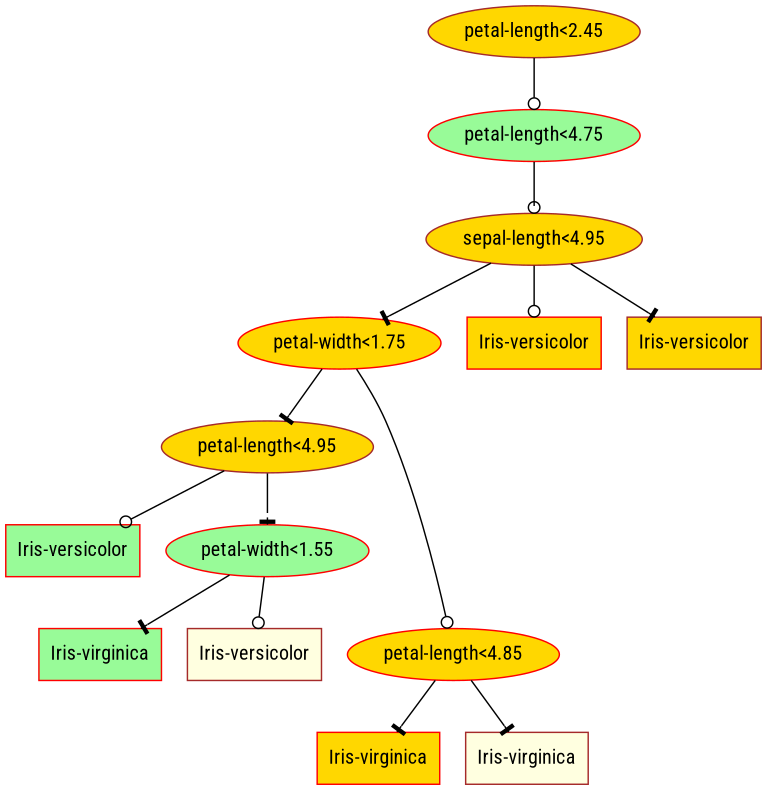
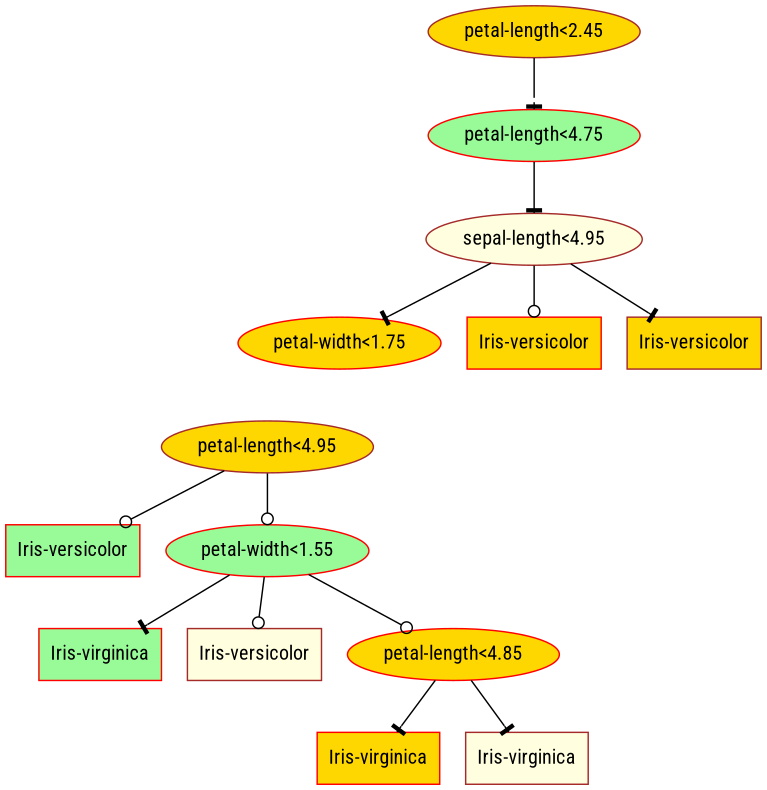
(534, 78) -> (534, 78)
(534, 184) -> (534, 184)
(534, 239) -> (534, 239)
(306, 392) -> none
(411, 489) -> (355, 600)
(267, 493) -> (267, 493)
